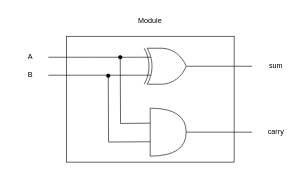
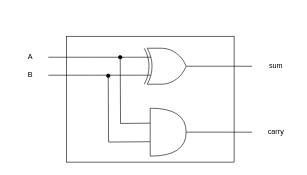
(150, 21) -> none
